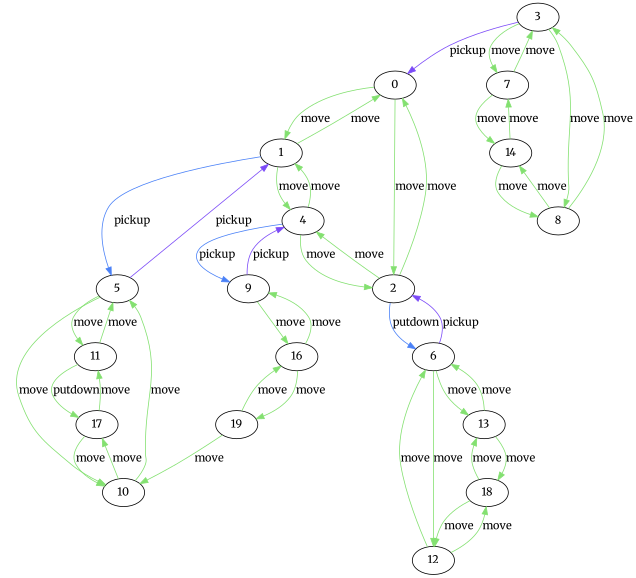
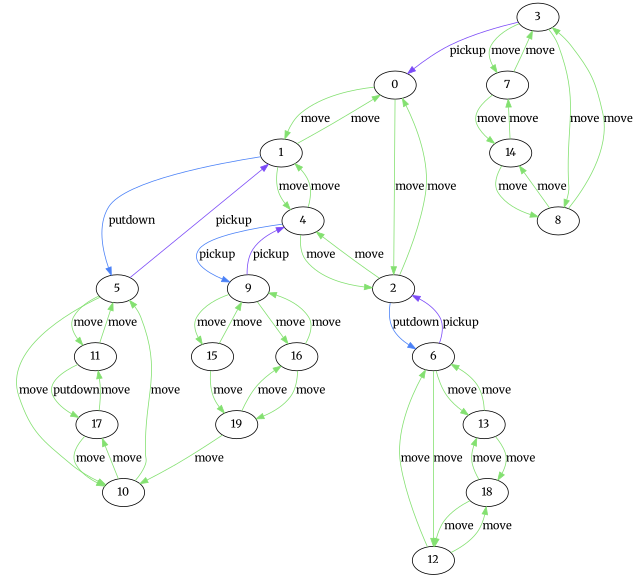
(132, 221) -> (132, 221)
none -> (213, 357)
